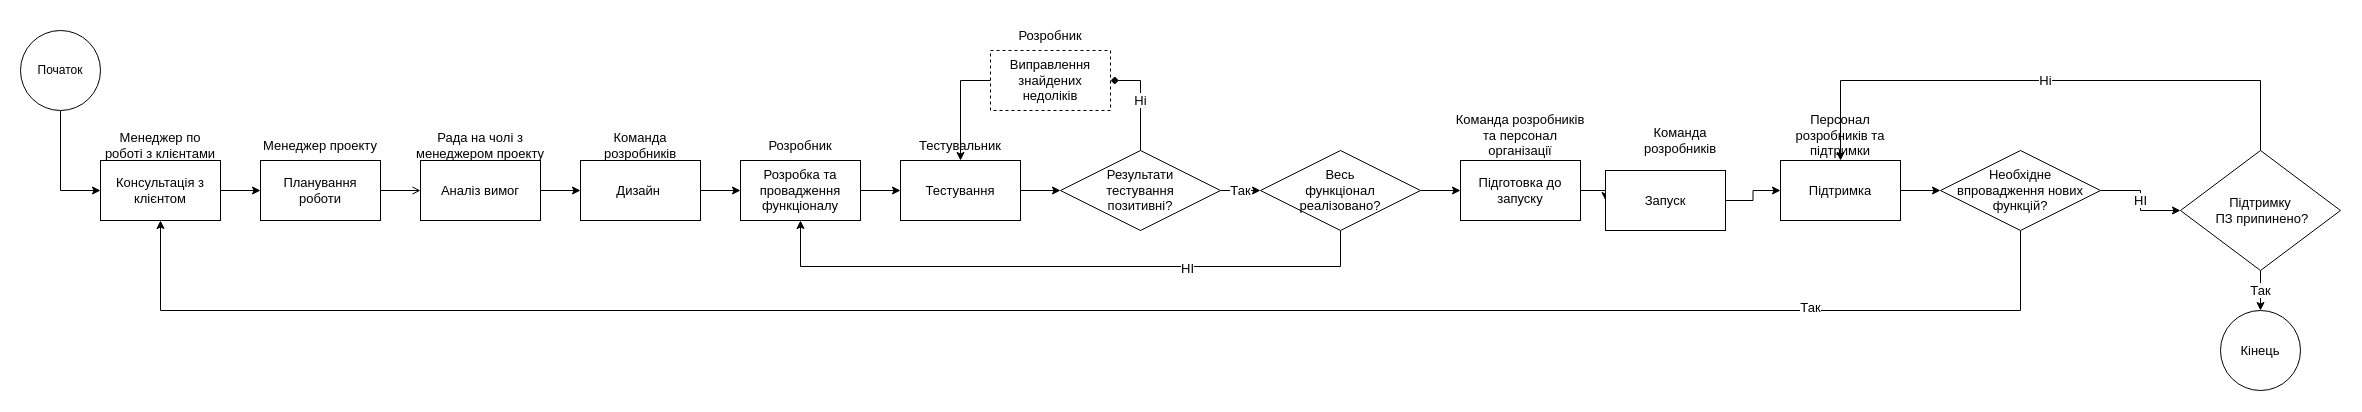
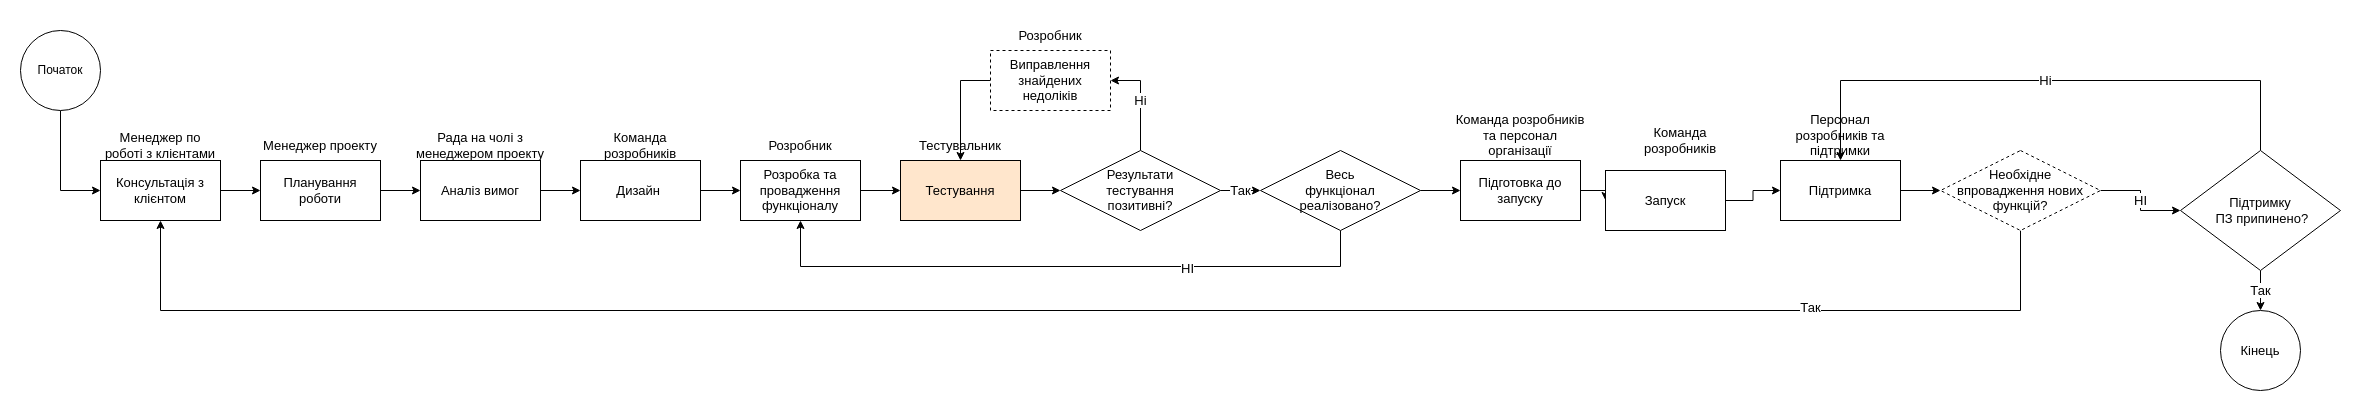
(1119, 81) -> (1118, 81)
(414, 191) -> (412, 191)
(961, 191) -> (961, 191)
(2021, 191) -> (2021, 191)
